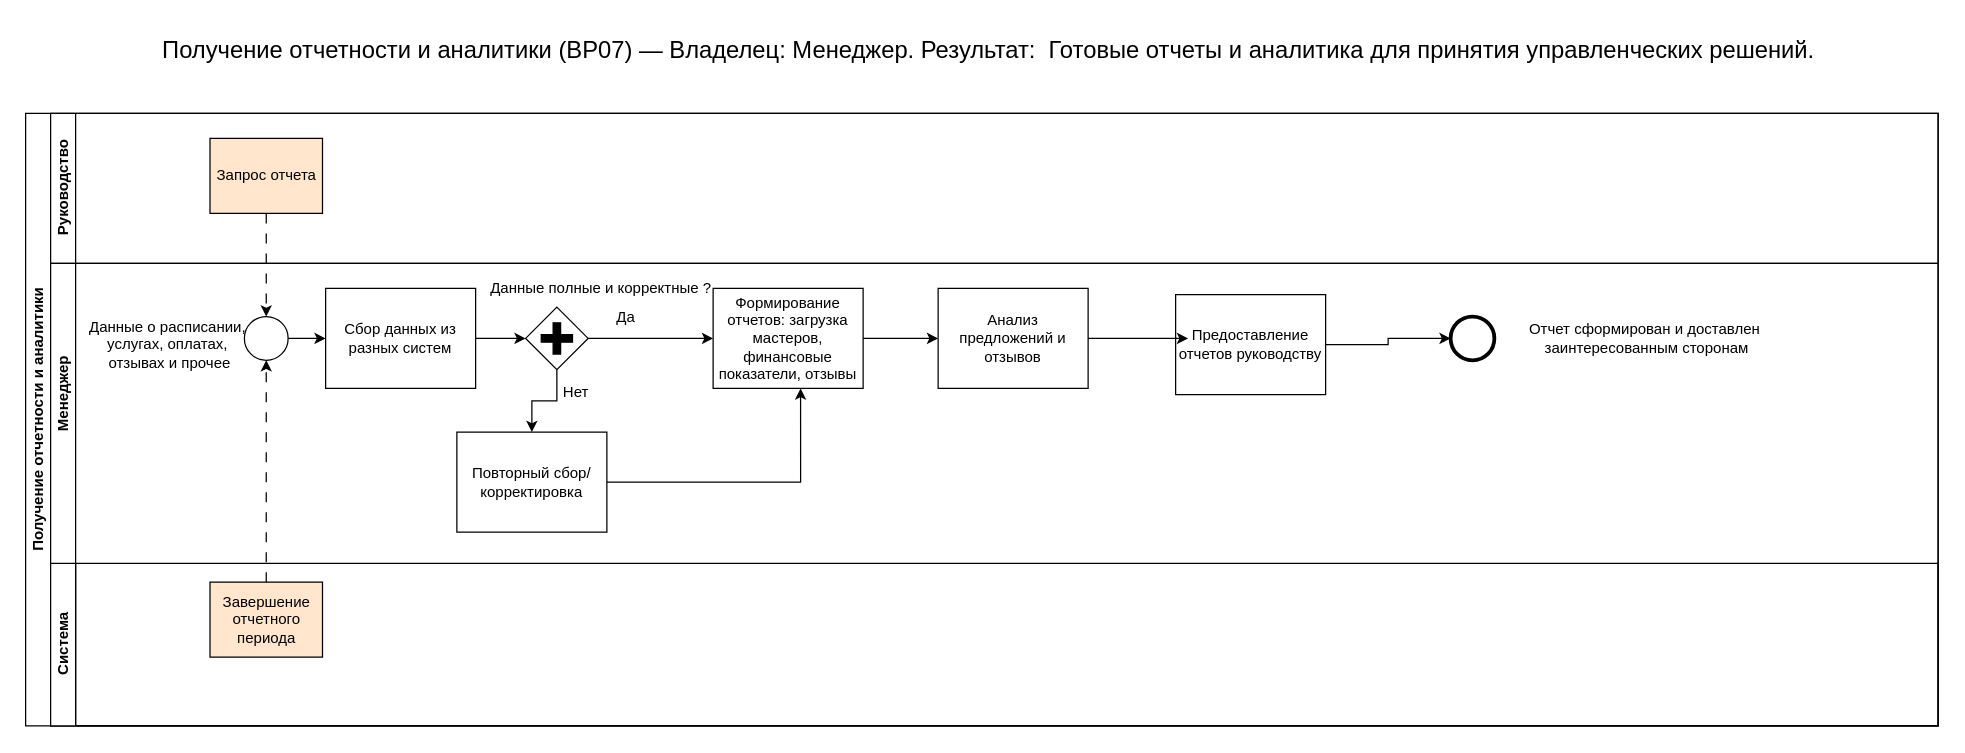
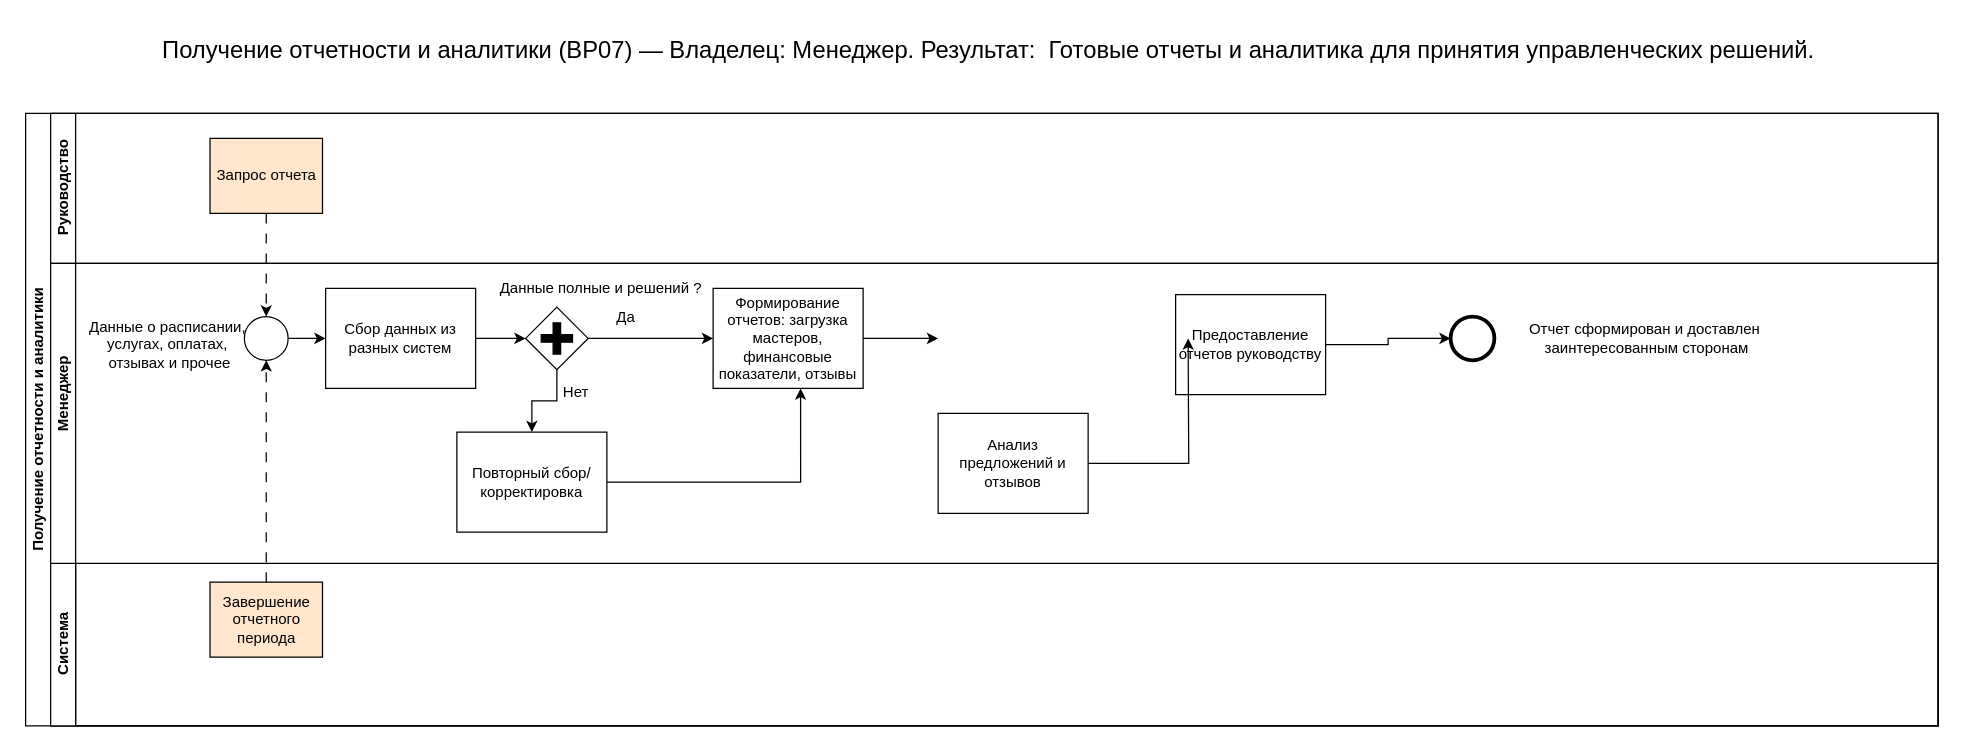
(601, 288) -> (601, 288)
(1013, 338) -> (1013, 463)
